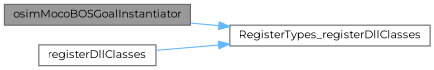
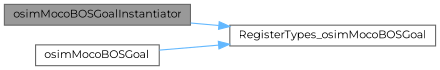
(330, 36) -> (333, 36)
(97, 55) -> (97, 55)
